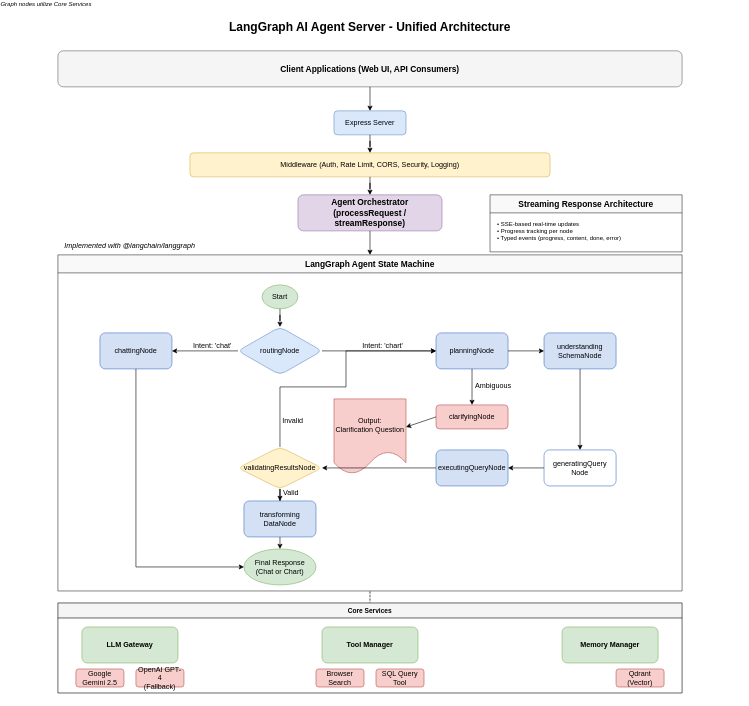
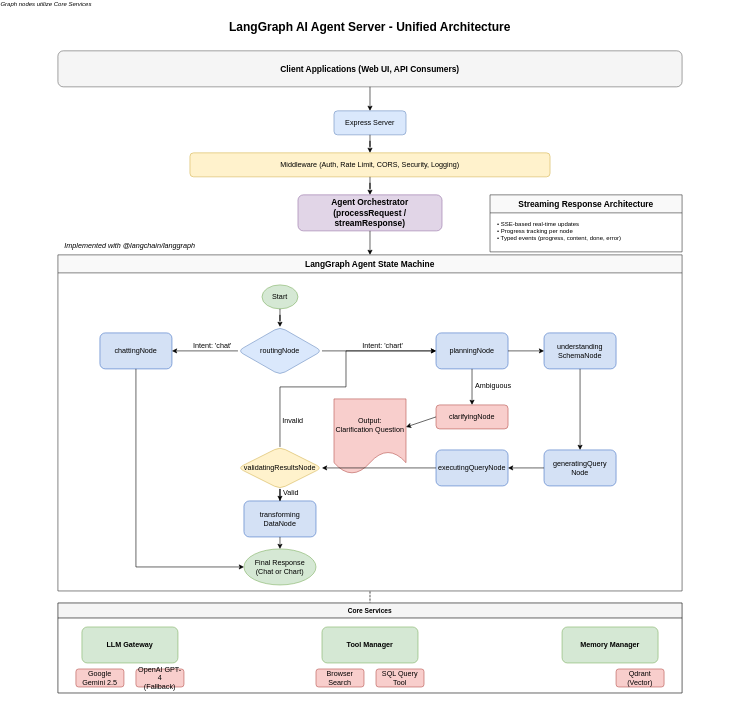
(580, 468) -> (580, 468)
